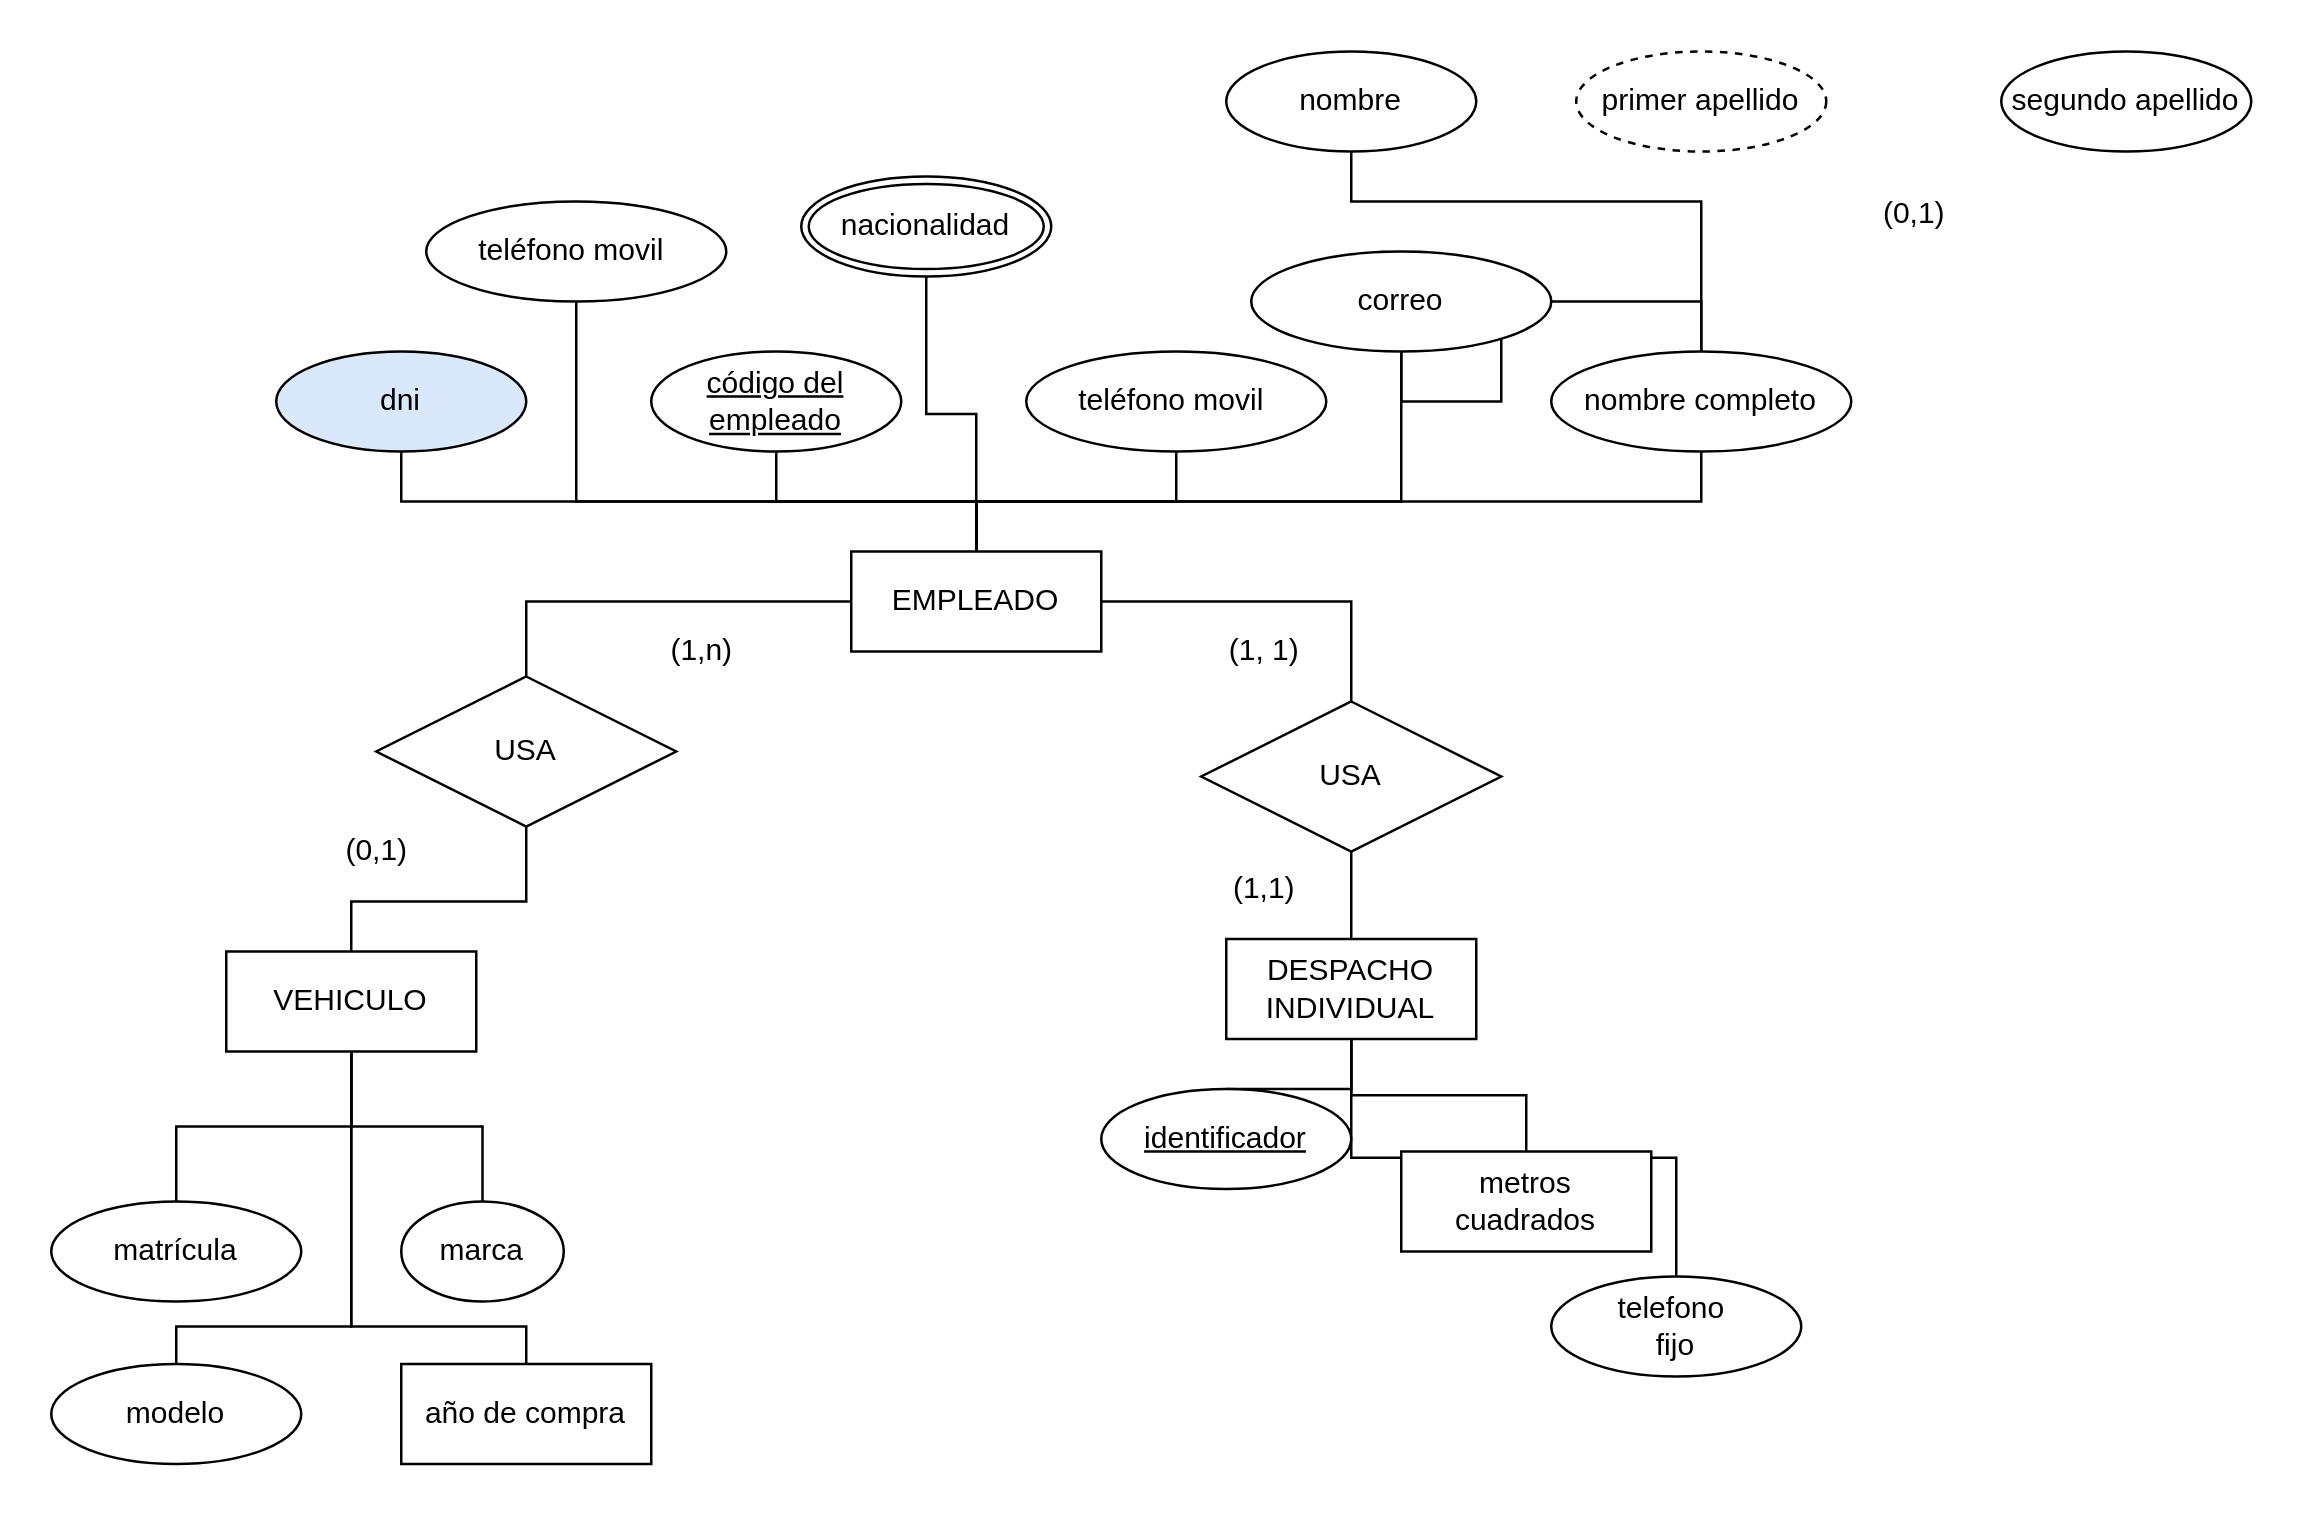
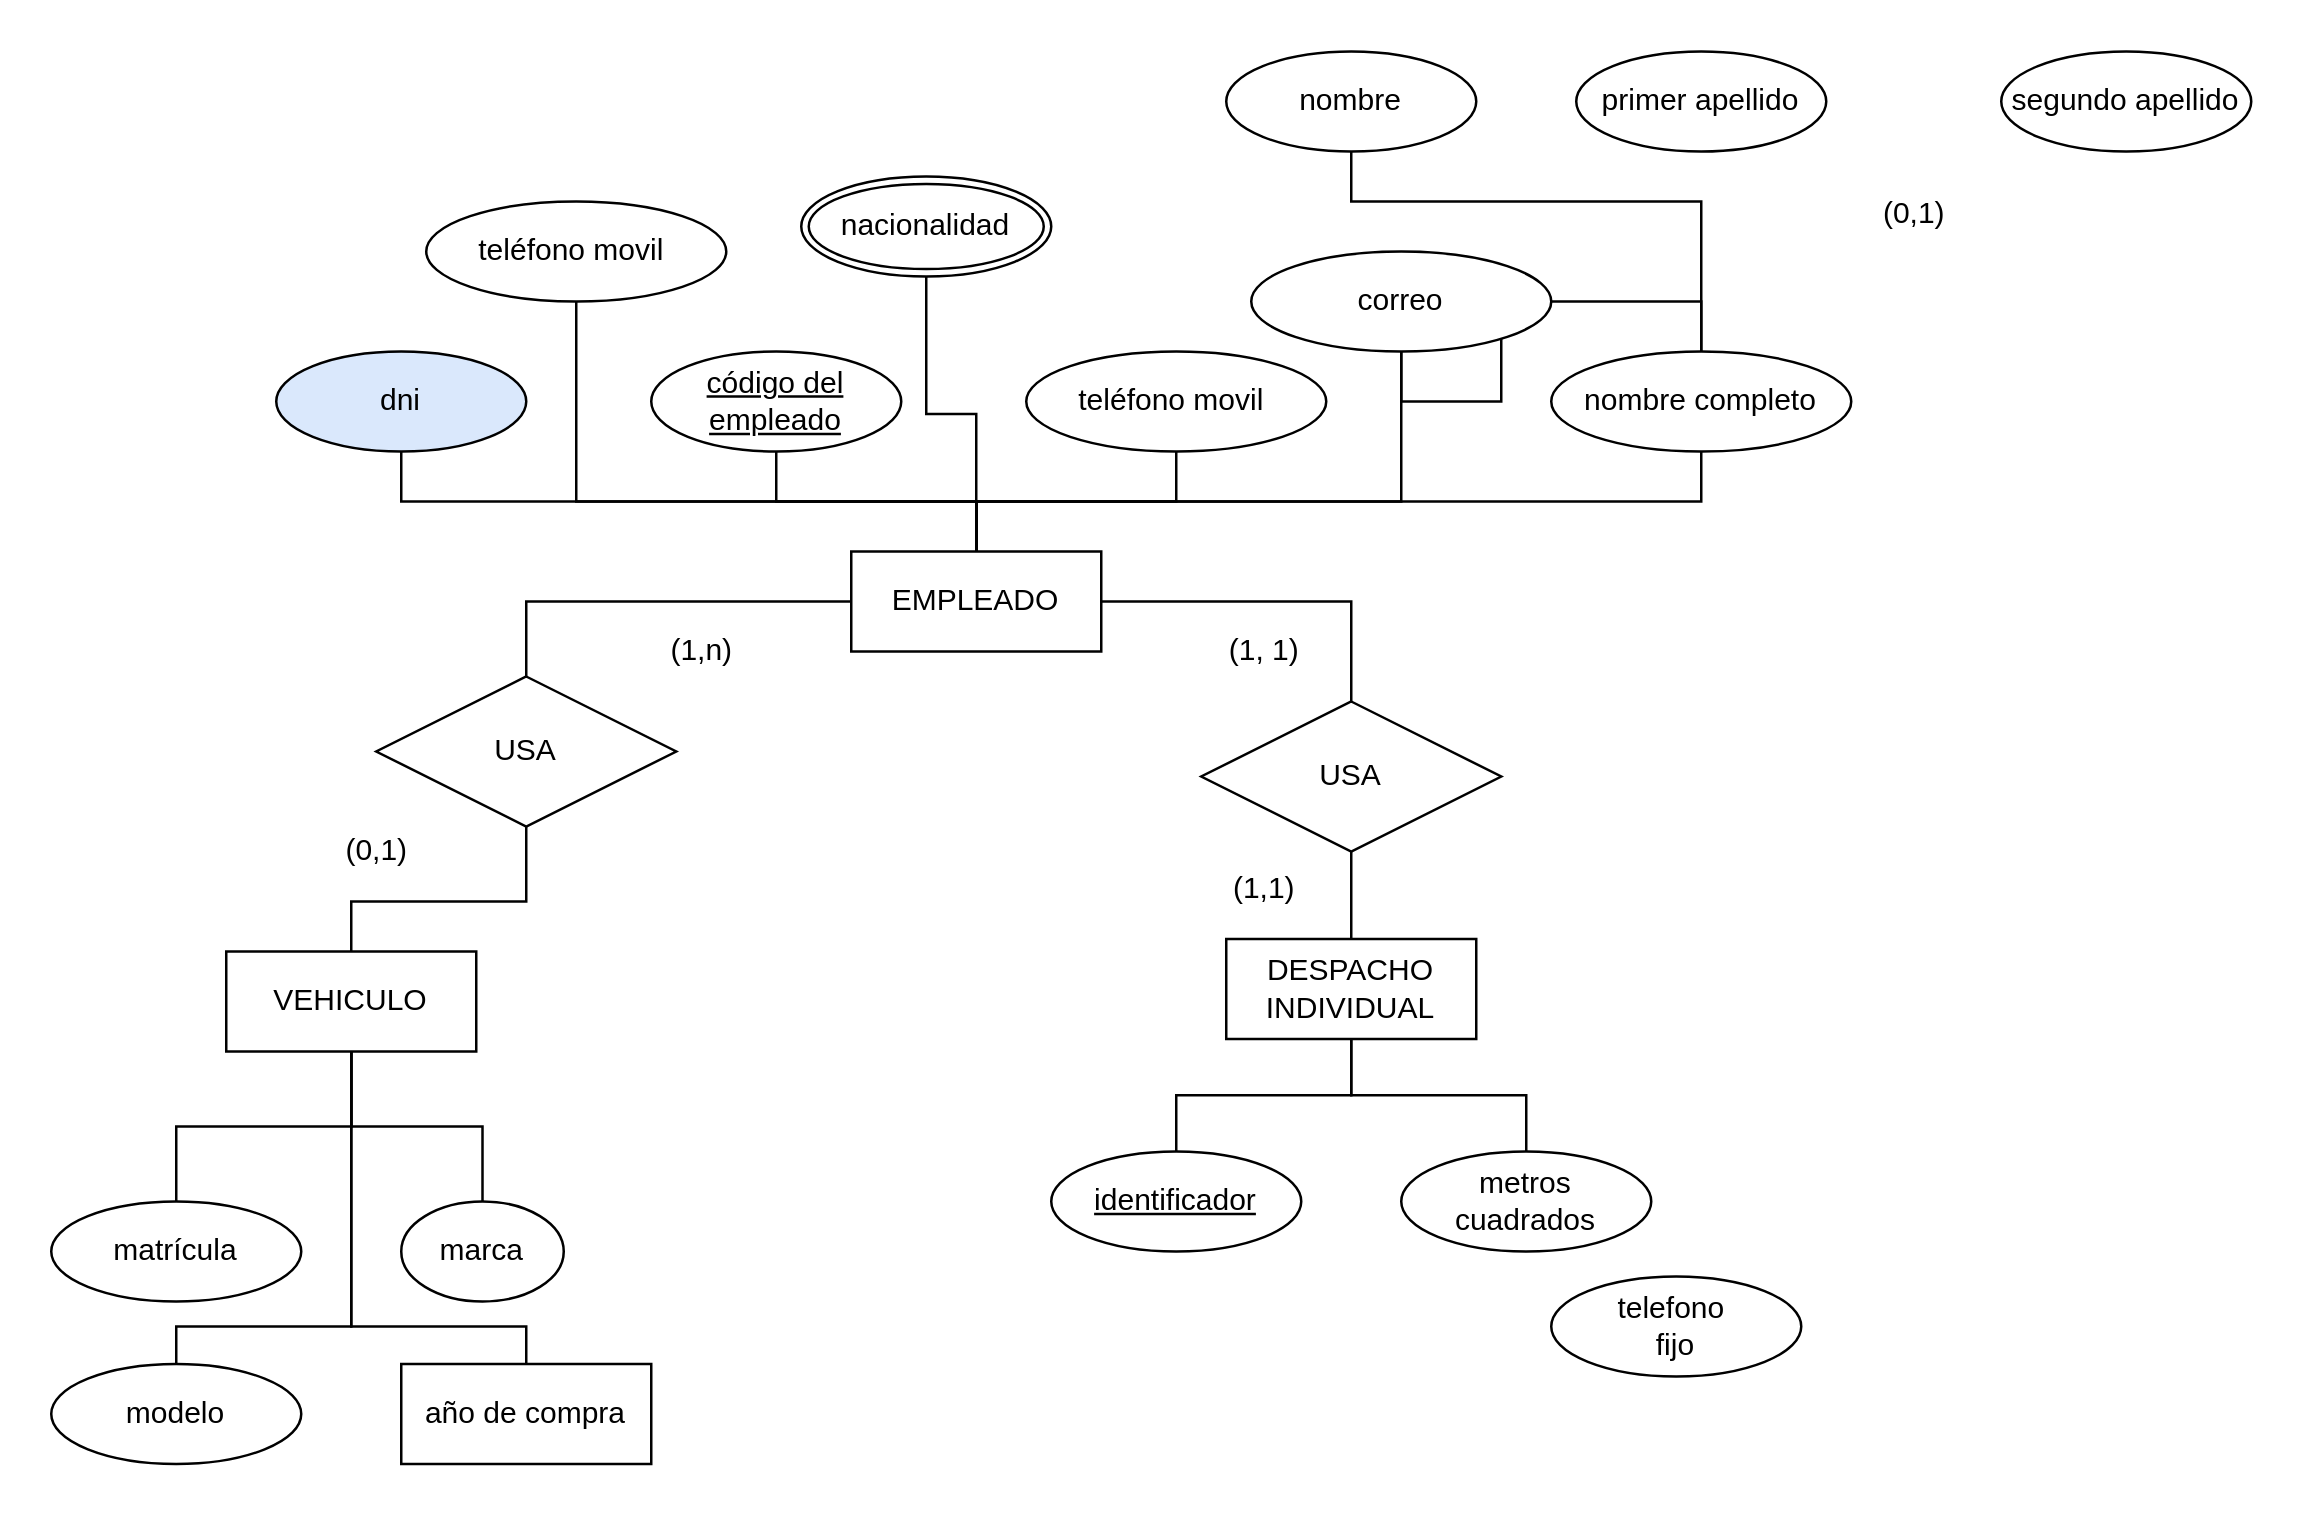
(1701, 101) -> (1701, 101)
(1226, 1139) -> (1176, 1201)
(1526, 1201) -> (1526, 1201)
(1676, 1203) -> none
